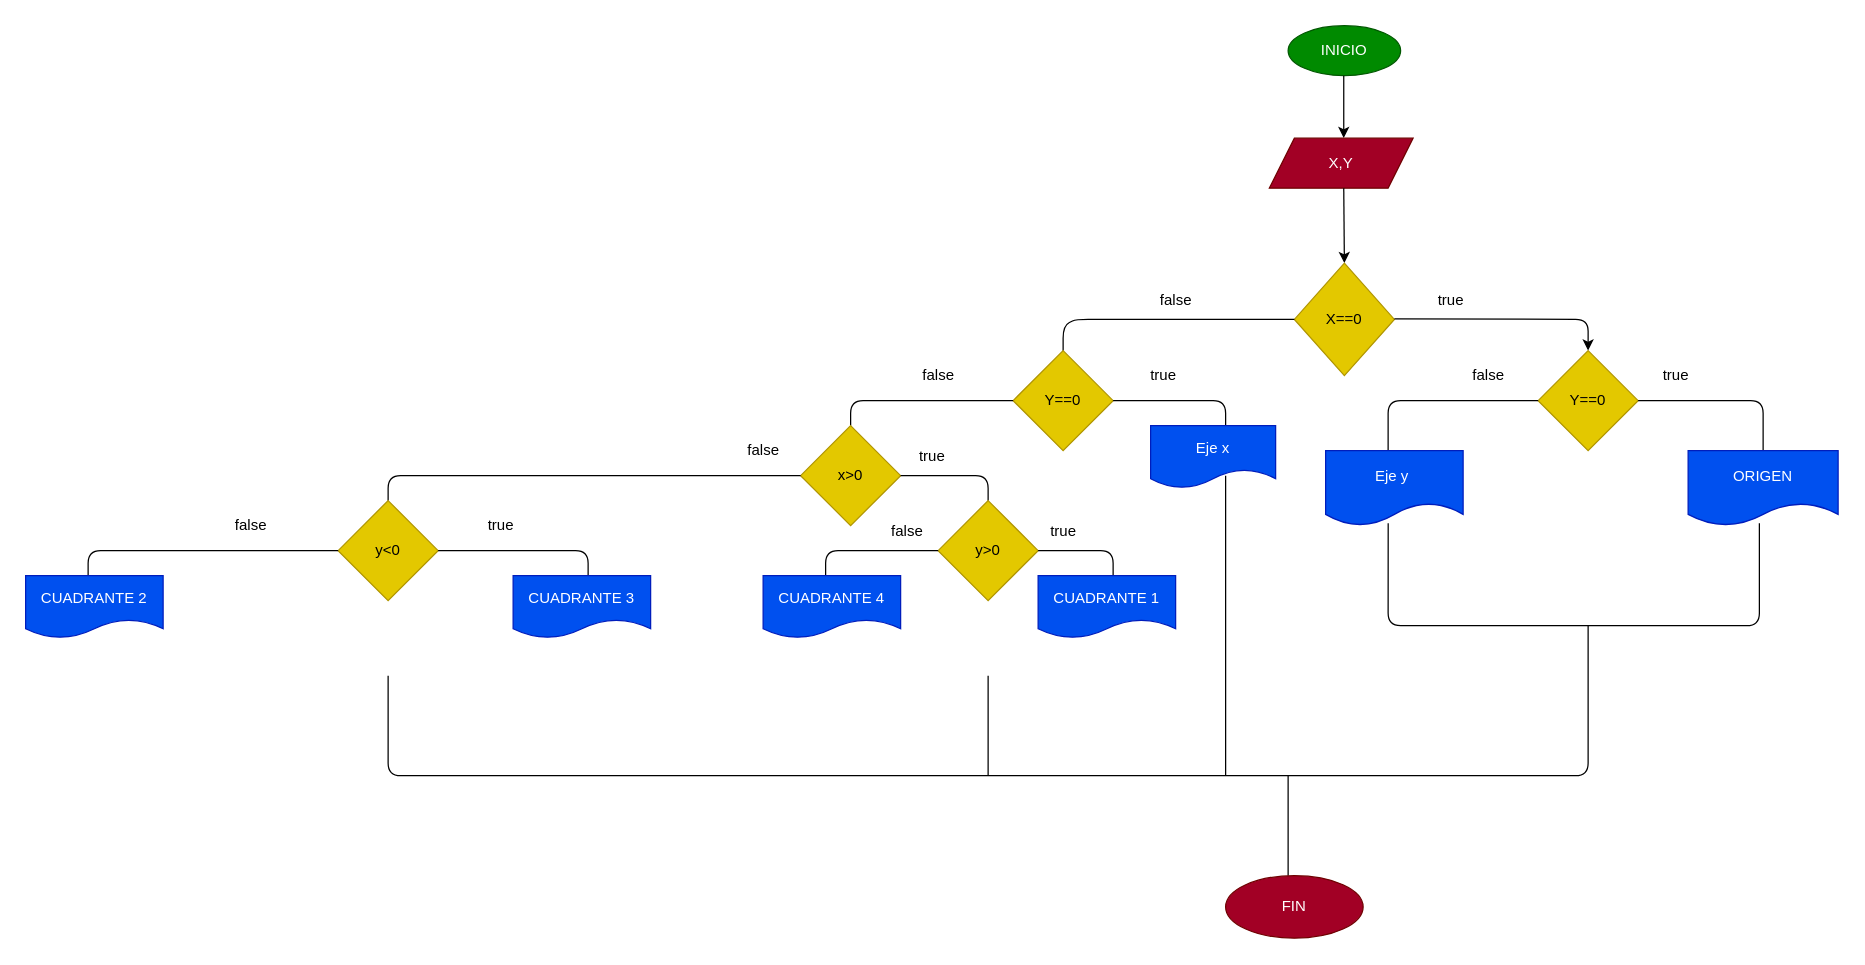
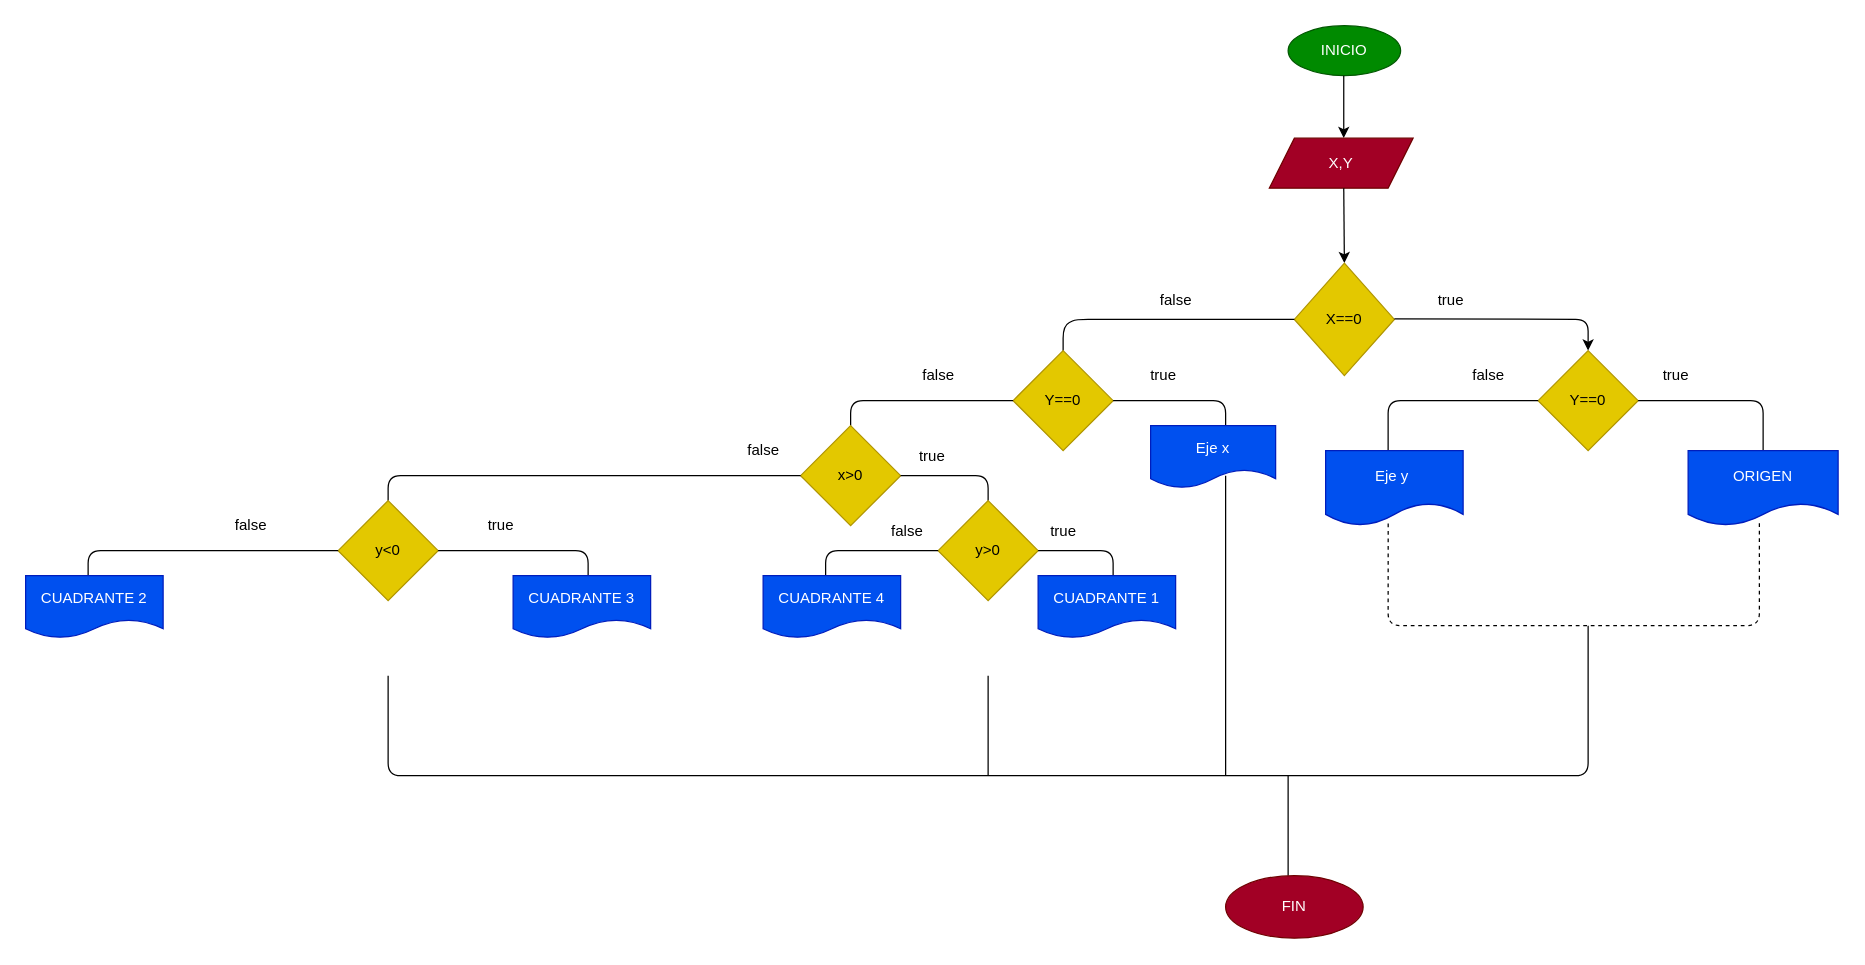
(1574, 626) -> (1574, 626)
